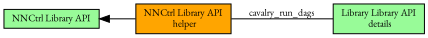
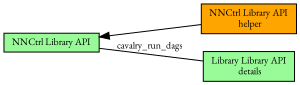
(282, 19) -> (151, 55)
